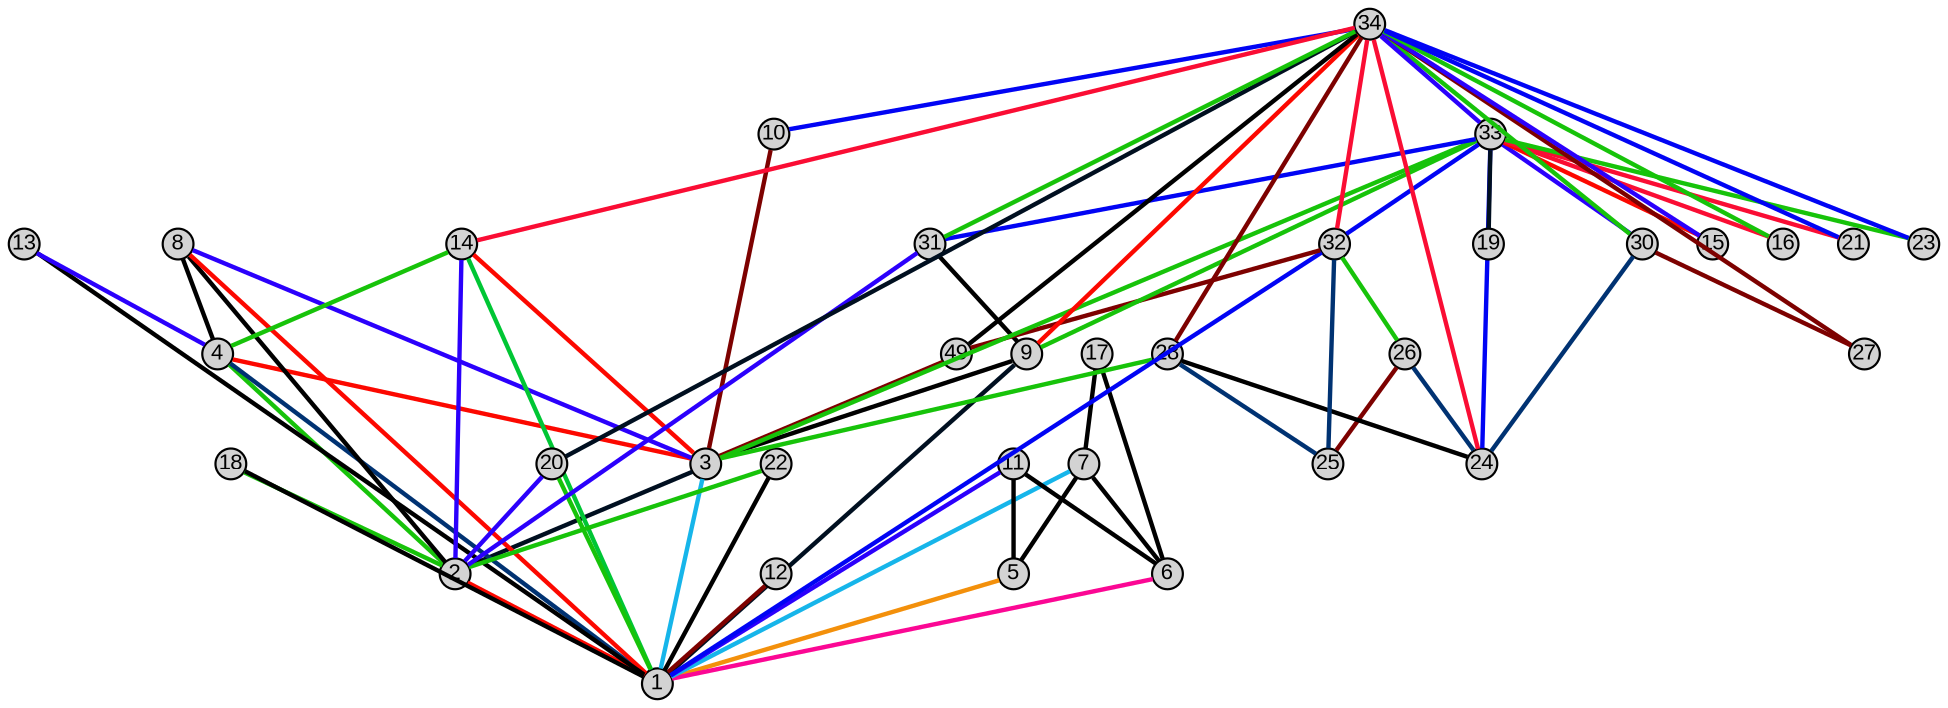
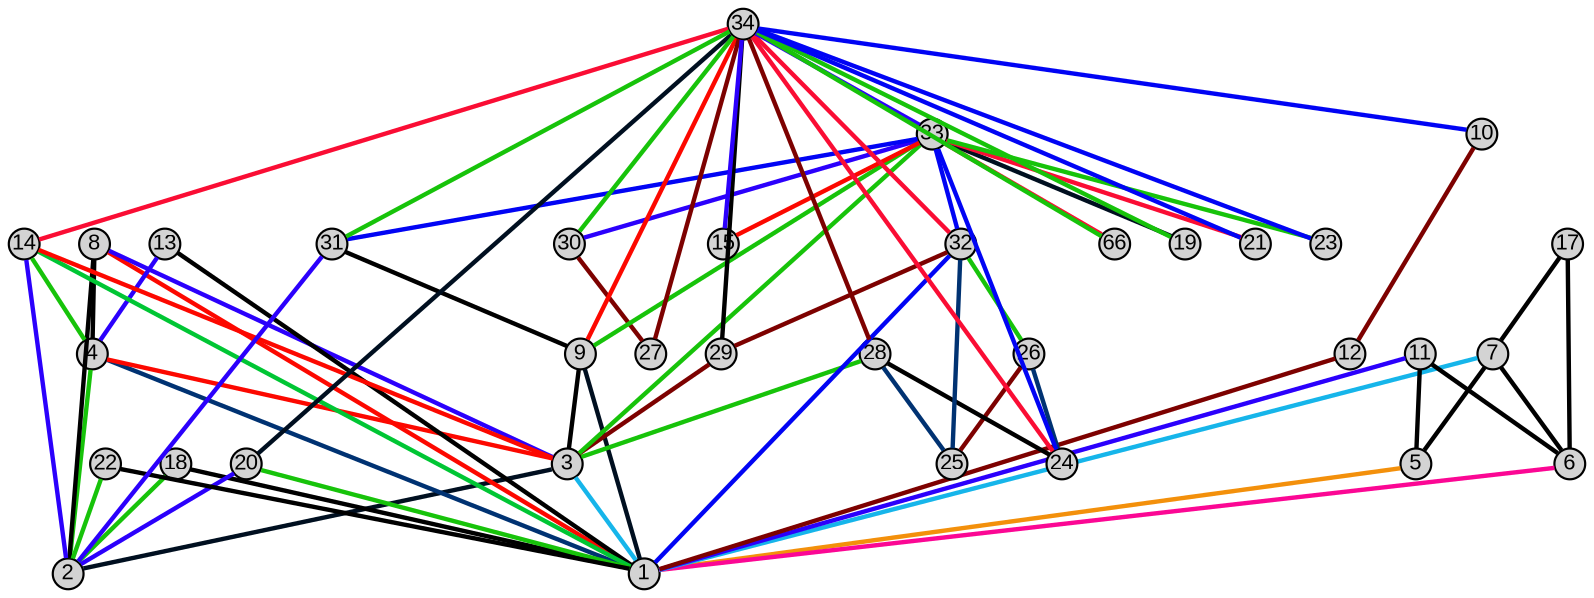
none -> (964, 134)
(1783, 244) -> (1115, 244)
(740, 299) -> (1416, 244)
(956, 354) -> (721, 354)
(1562, 354) -> none
(556, 629) -> none
